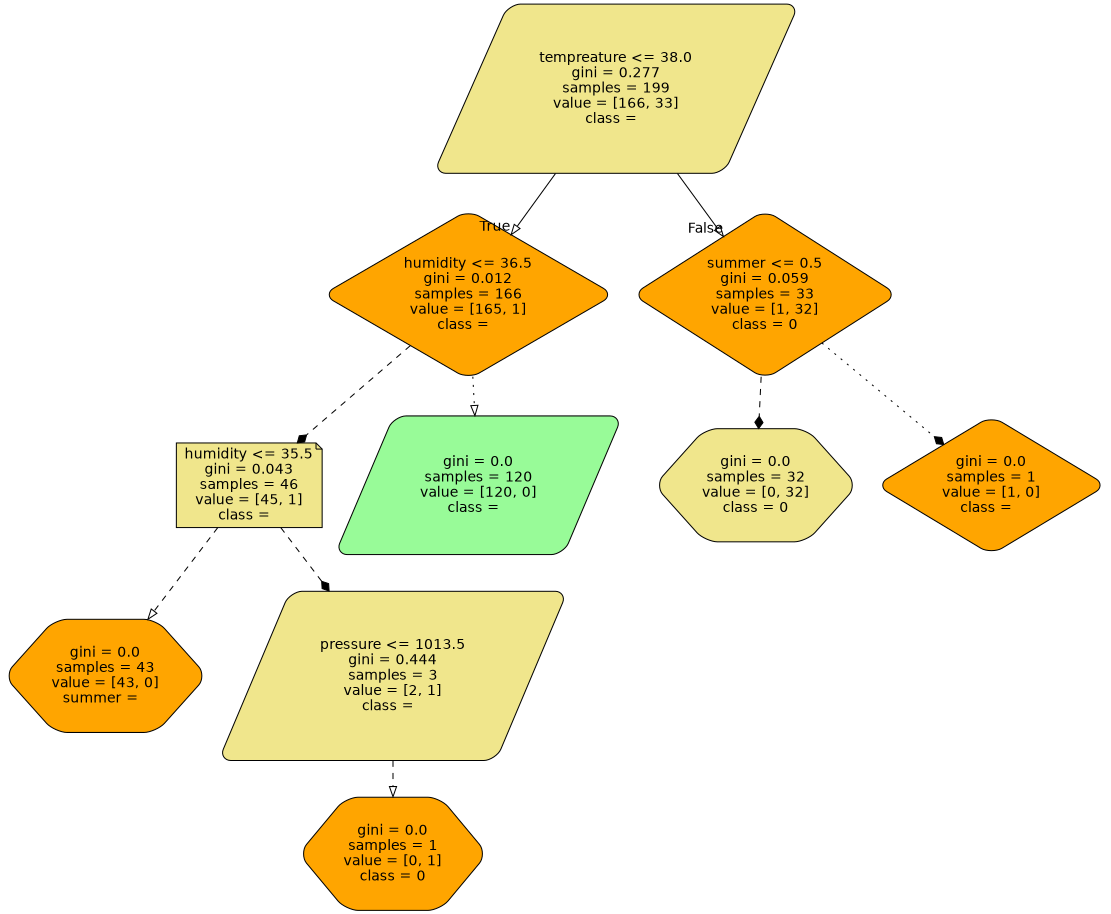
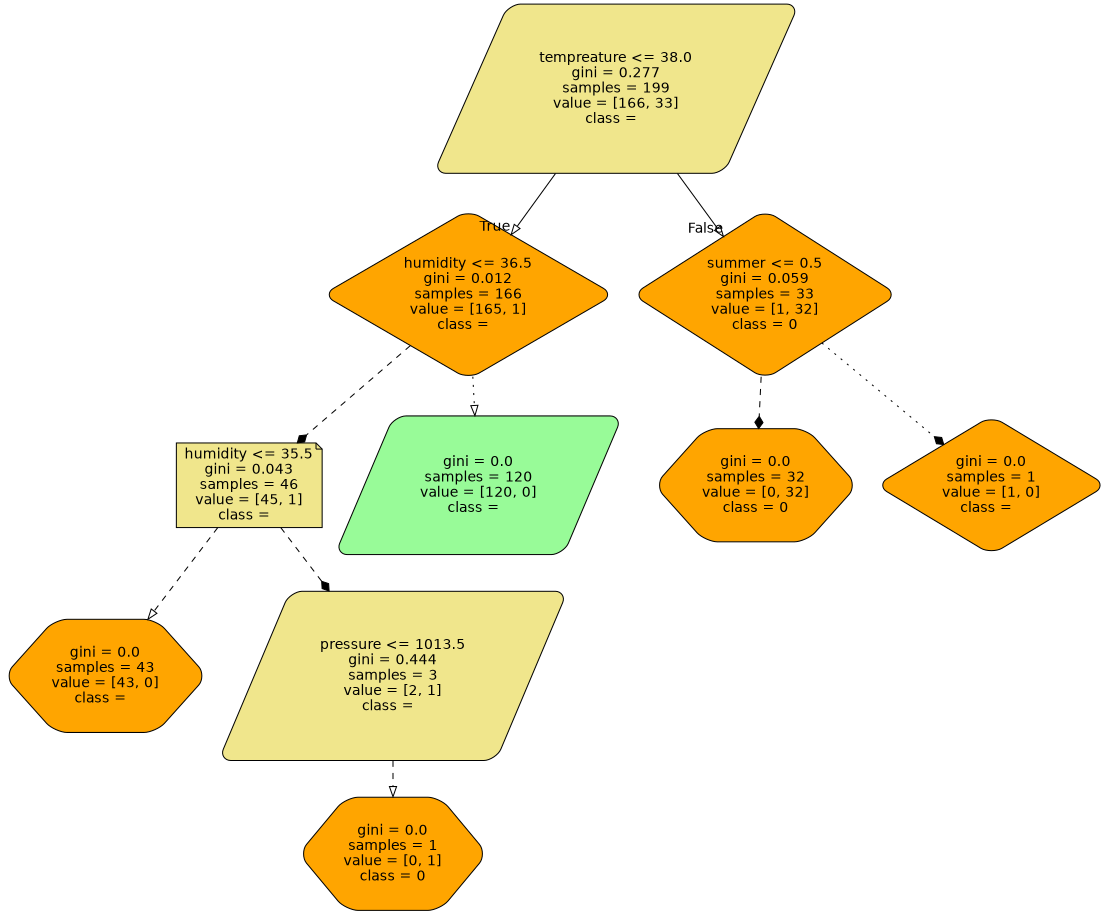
(756, 485) -> (756, 485)
(106, 676) -> (106, 676)
